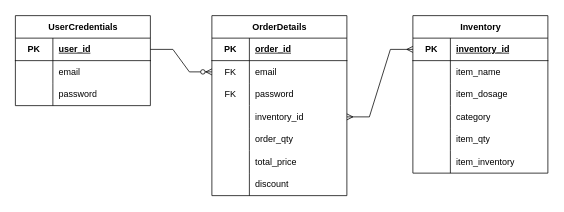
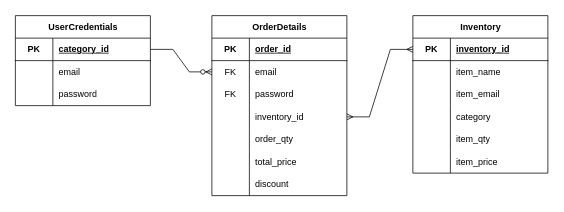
(75, 49) -> (85, 49)
(483, 94) -> (478, 94)
(489, 162) -> (479, 162)
